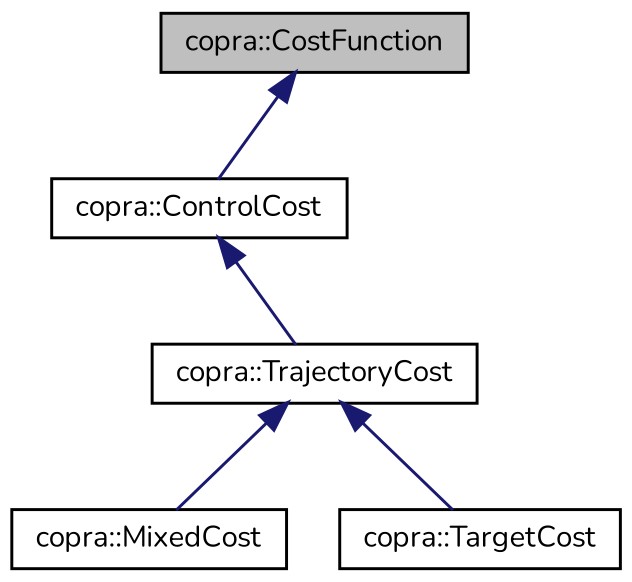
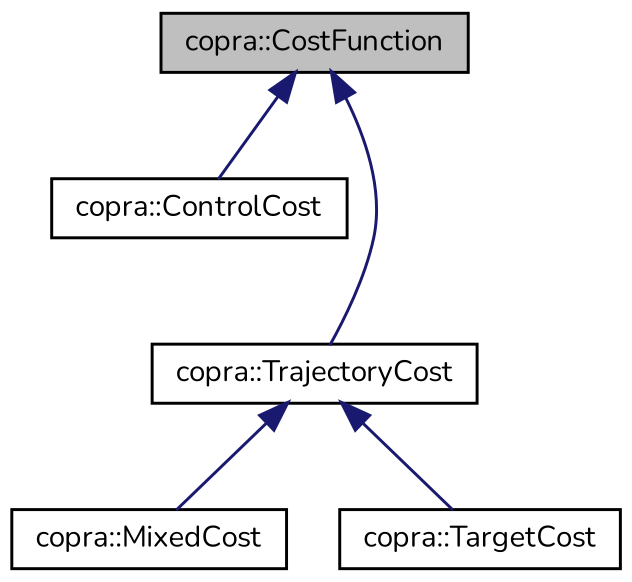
(266, 303) -> (376, 223)
